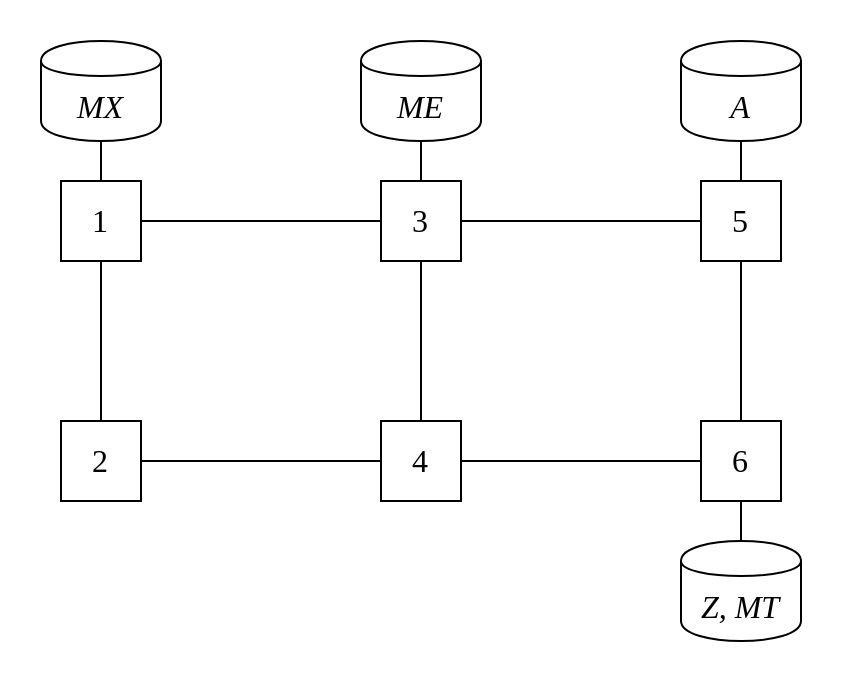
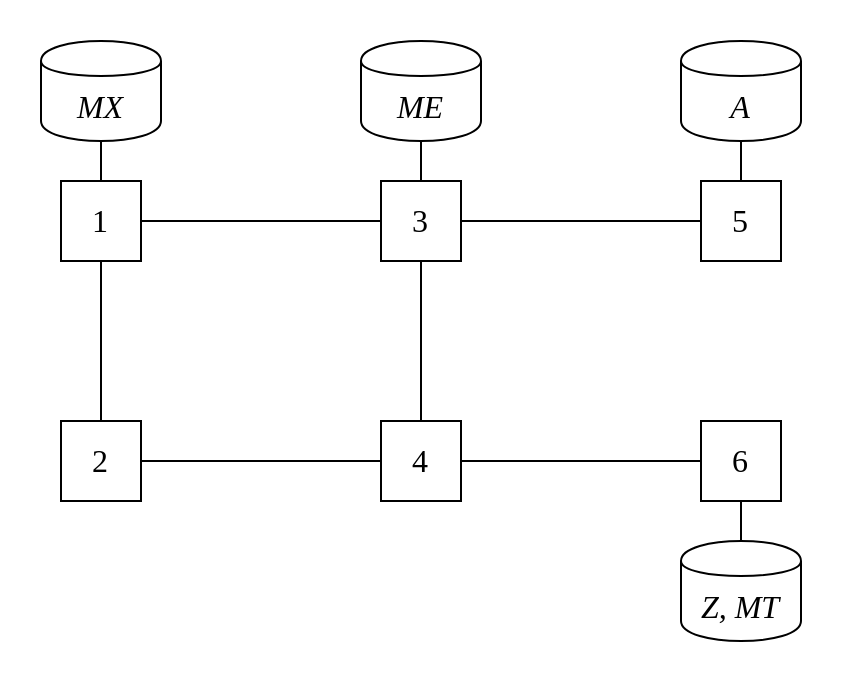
(741, 341) -> none
